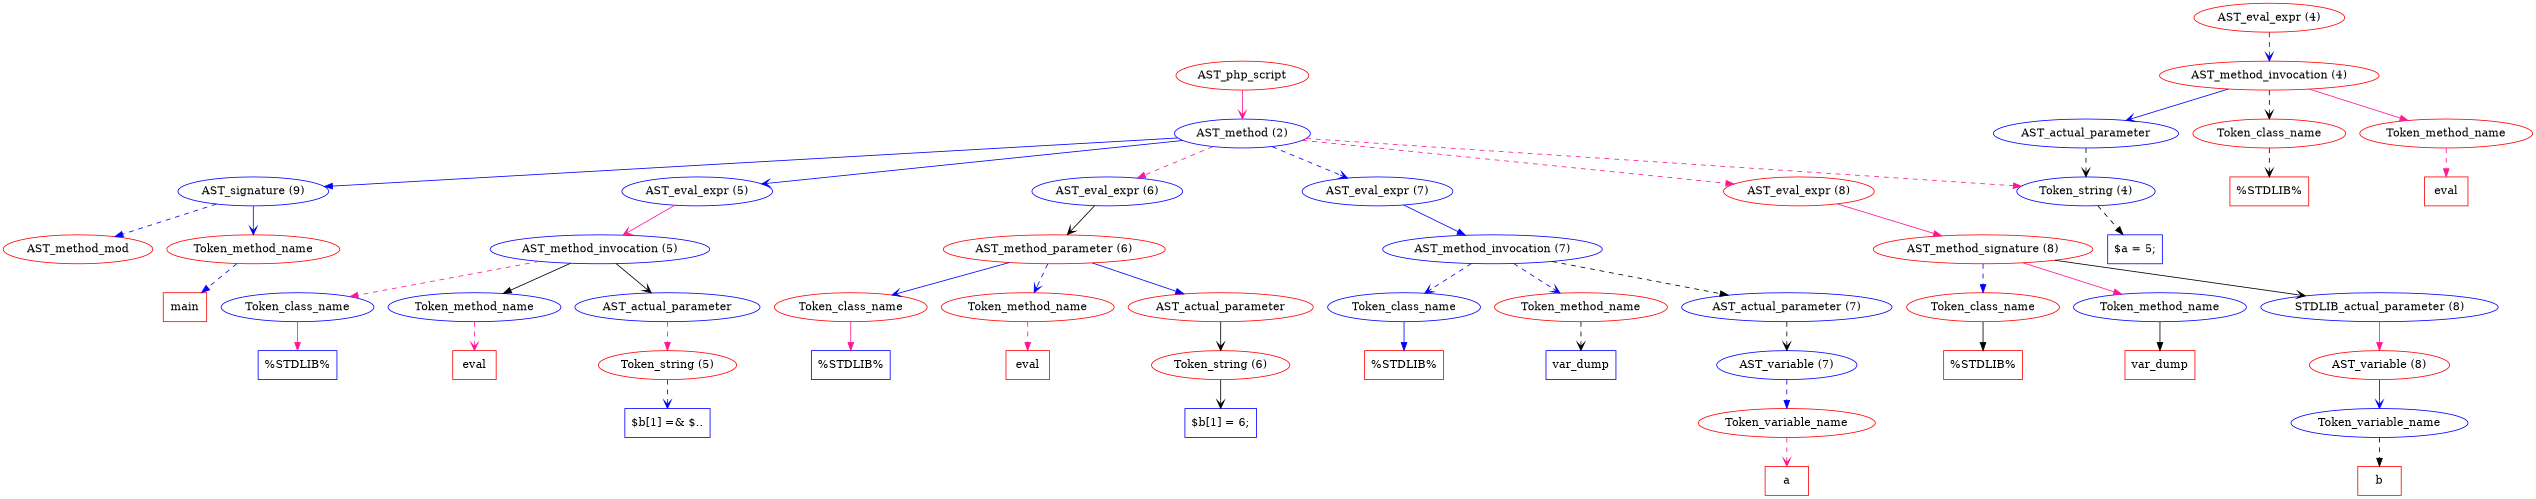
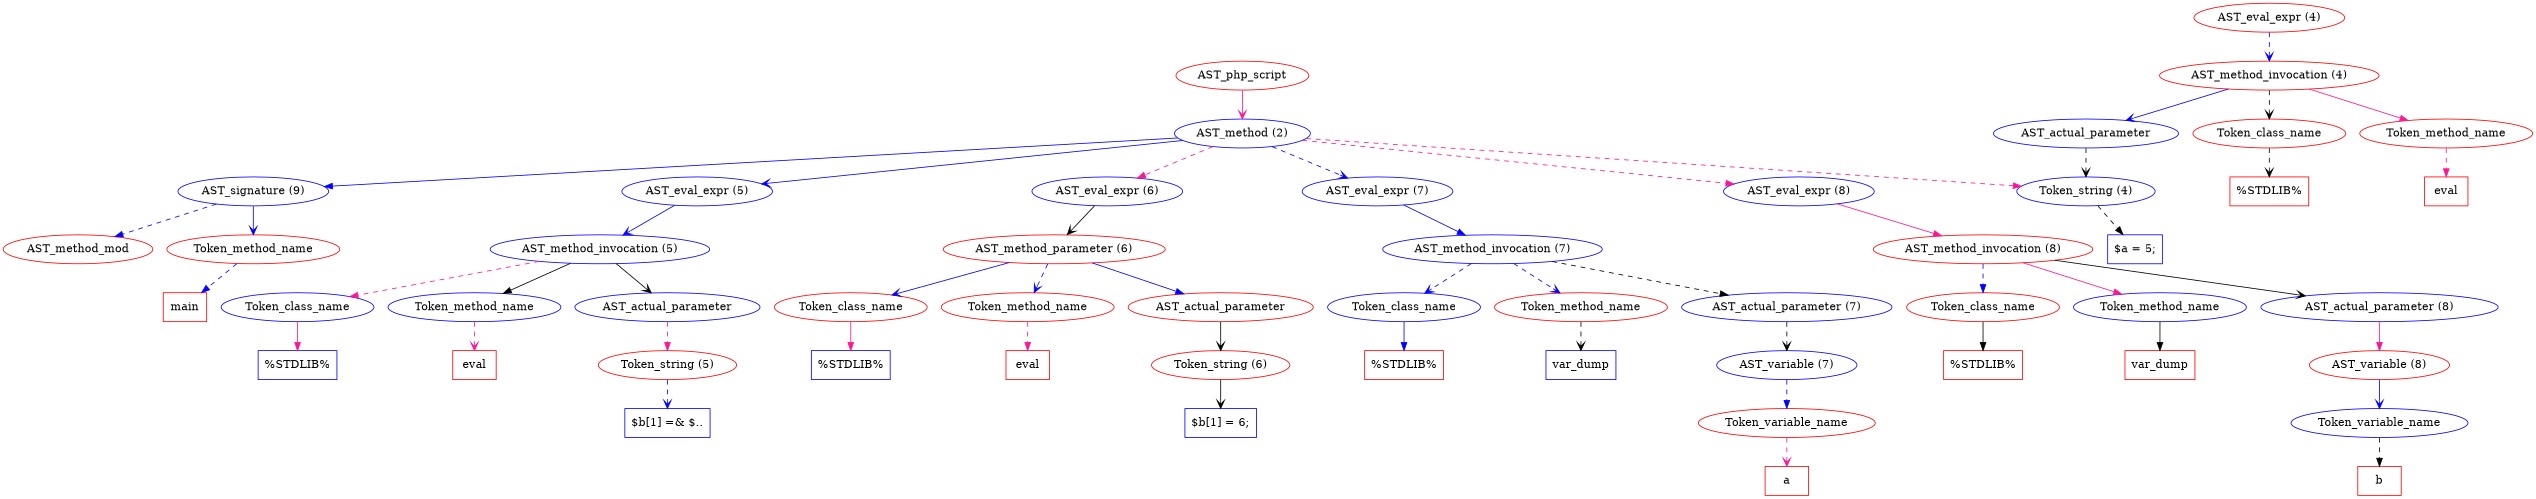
(1799, 191) -> (1799, 191)
(652, 218) -> (652, 218)
(1983, 249) -> (1983, 249)
(2380, 307) -> (2380, 307)
